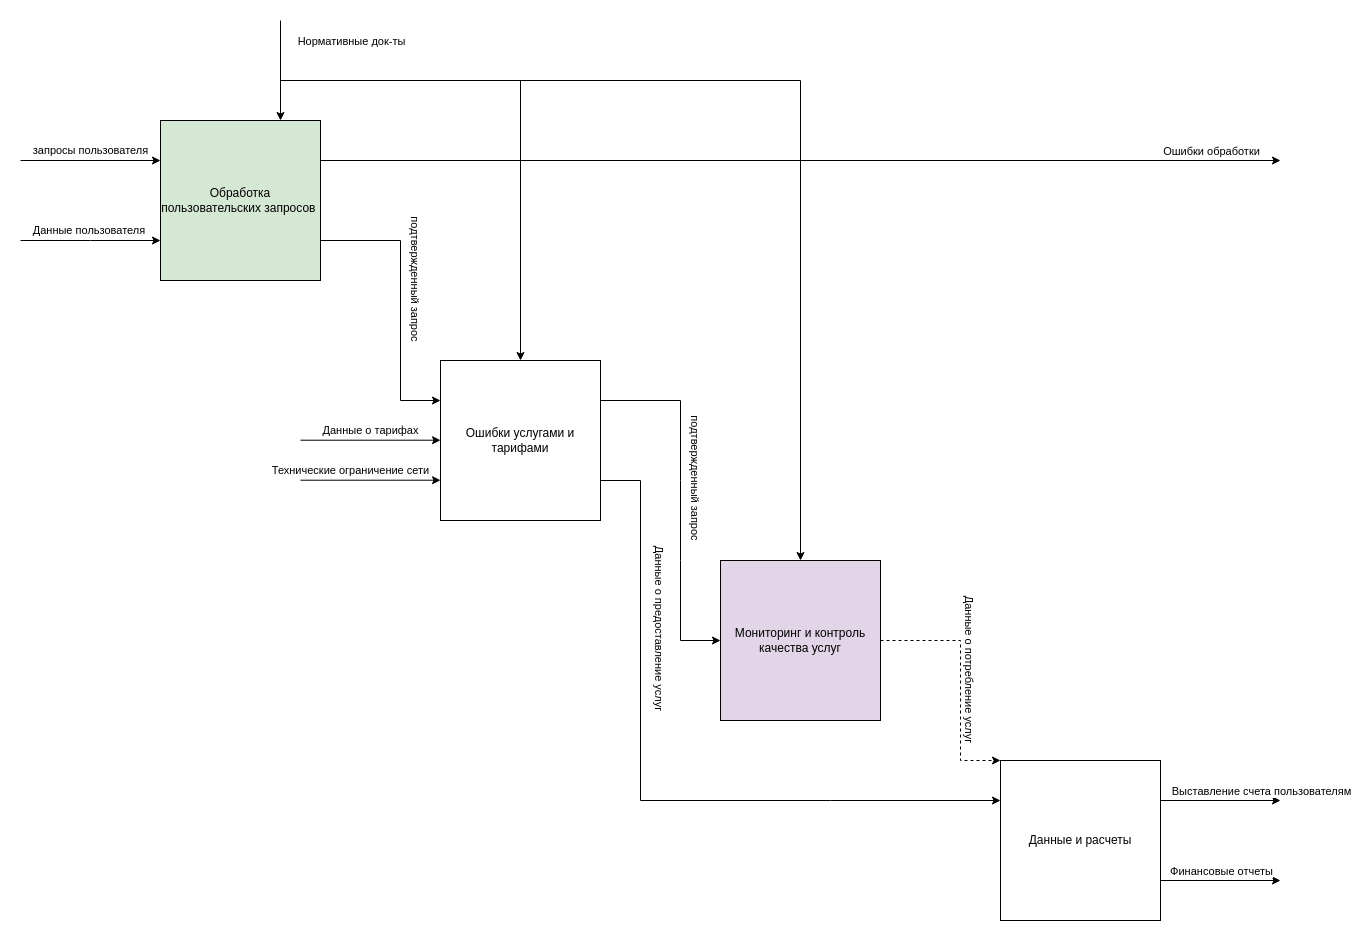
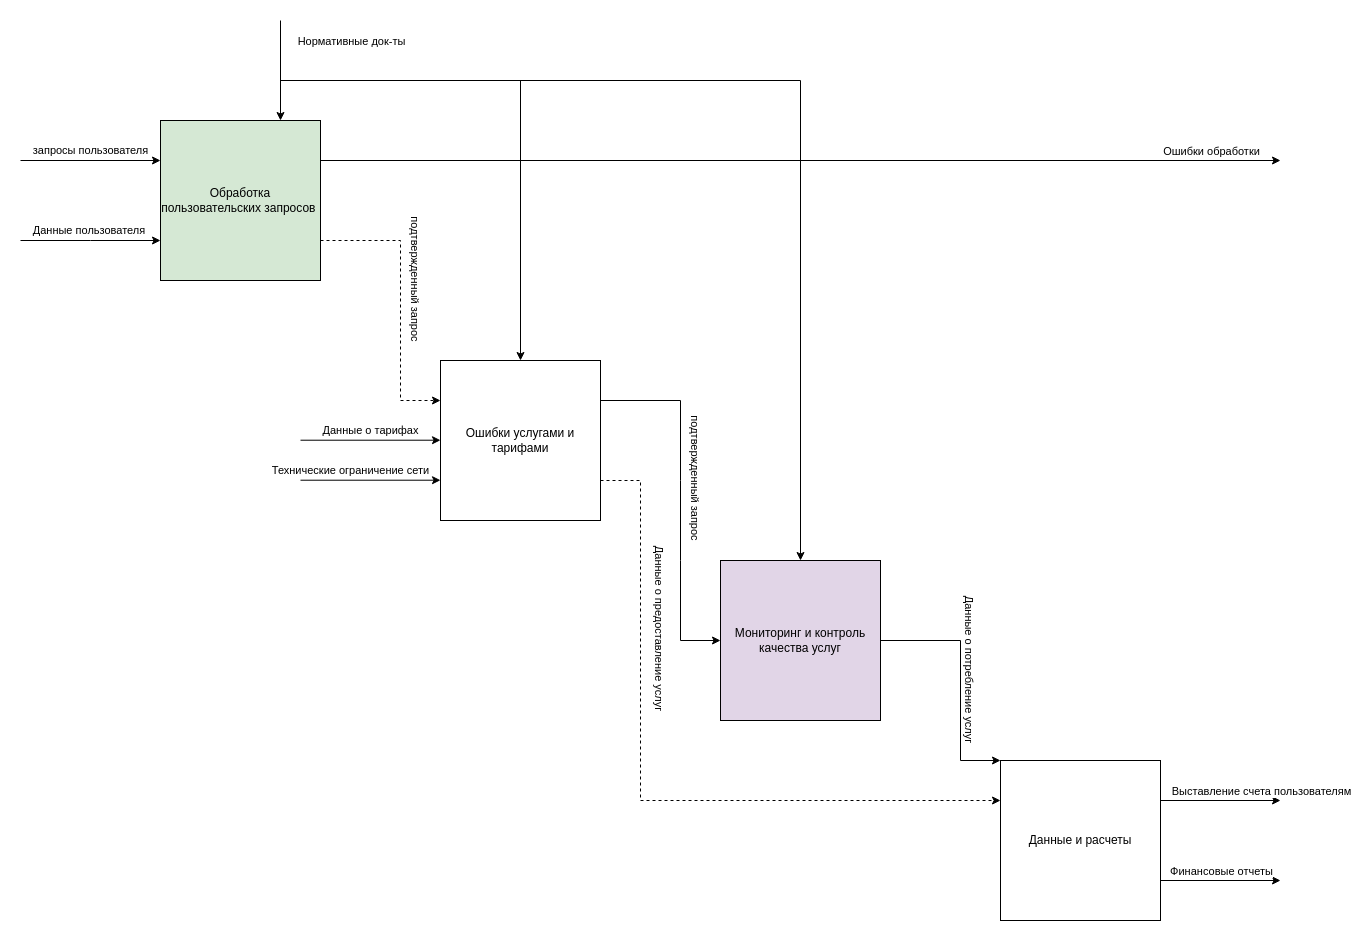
(401, 297) -> (401, 297)
(961, 678) -> (961, 678)
(641, 798) -> (641, 798)
